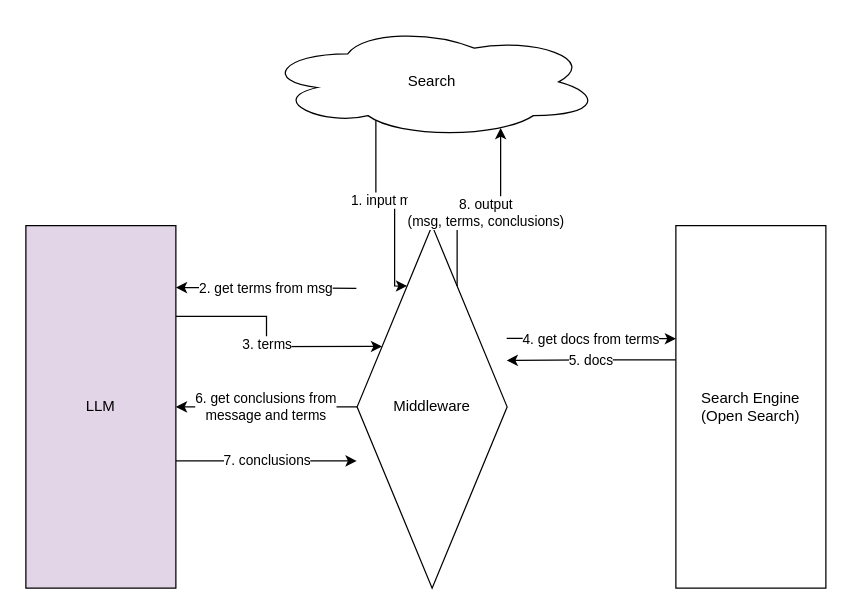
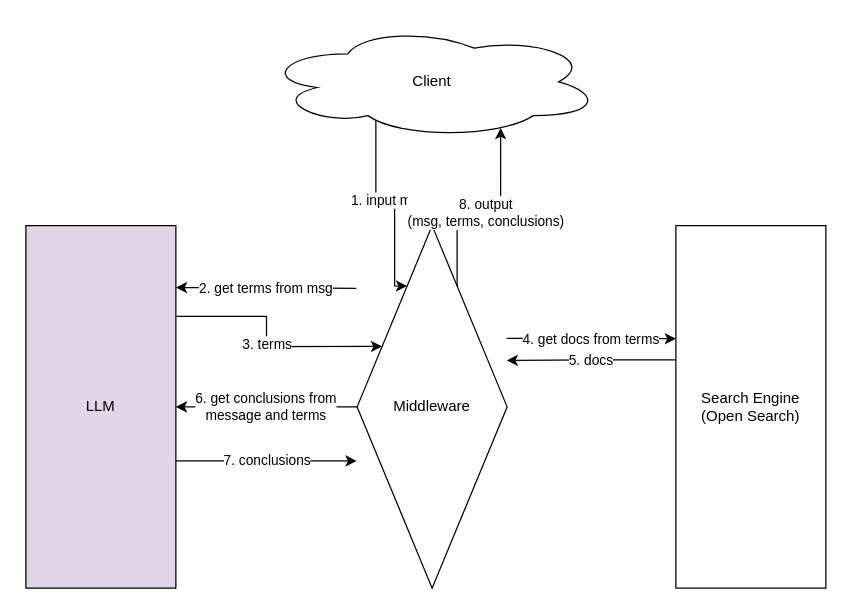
(432, 82) -> (432, 82)
